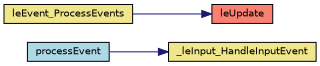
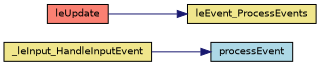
(167, 14) -> (143, 14)
(134, 52) -> (176, 52)
